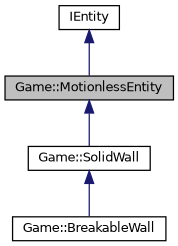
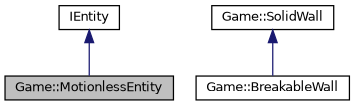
(89, 130) -> none
